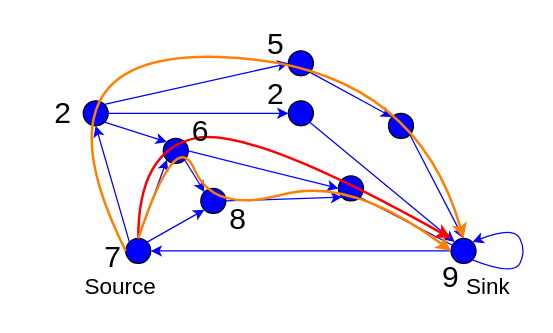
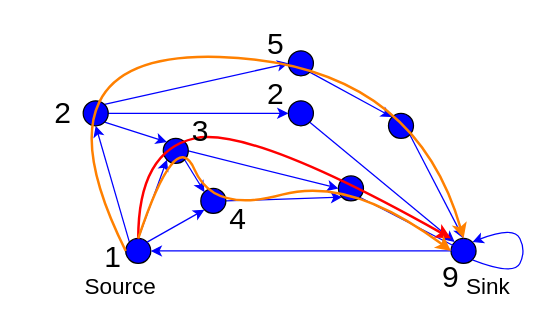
(201, 132) -> (201, 132)
(238, 219) -> (238, 219)
(113, 257) -> (113, 257)
